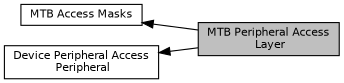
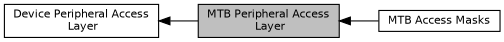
(176, 27) -> (365, 21)
(82, 62) -> (82, 21)
